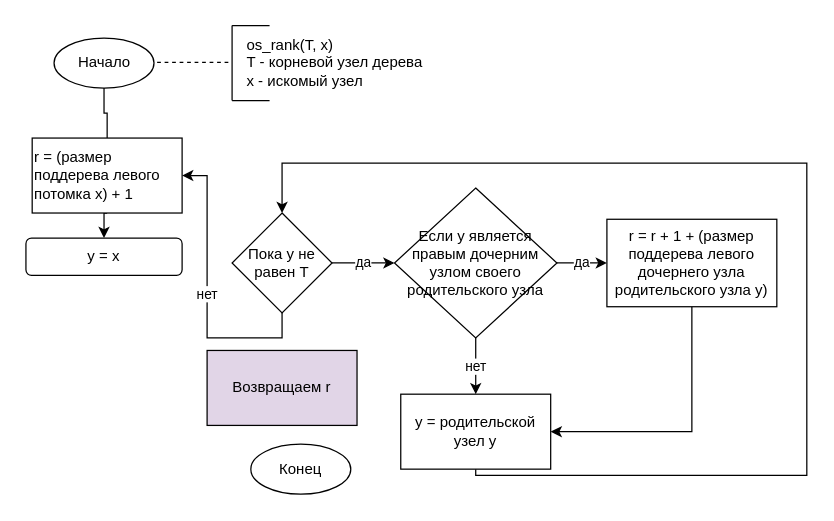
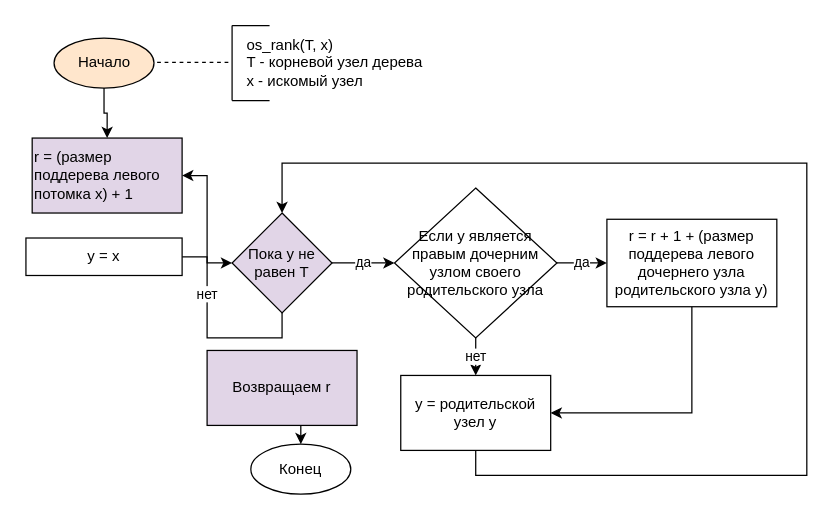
(104, 63) -> (104, 63)
(107, 131) -> (107, 128)
(107, 176) -> (107, 176)
(104, 220) -> none
(104, 257) -> (104, 257)
none -> (192, 257)
(282, 263) -> (282, 263)
none -> (301, 429)
(476, 432) -> (476, 413)
